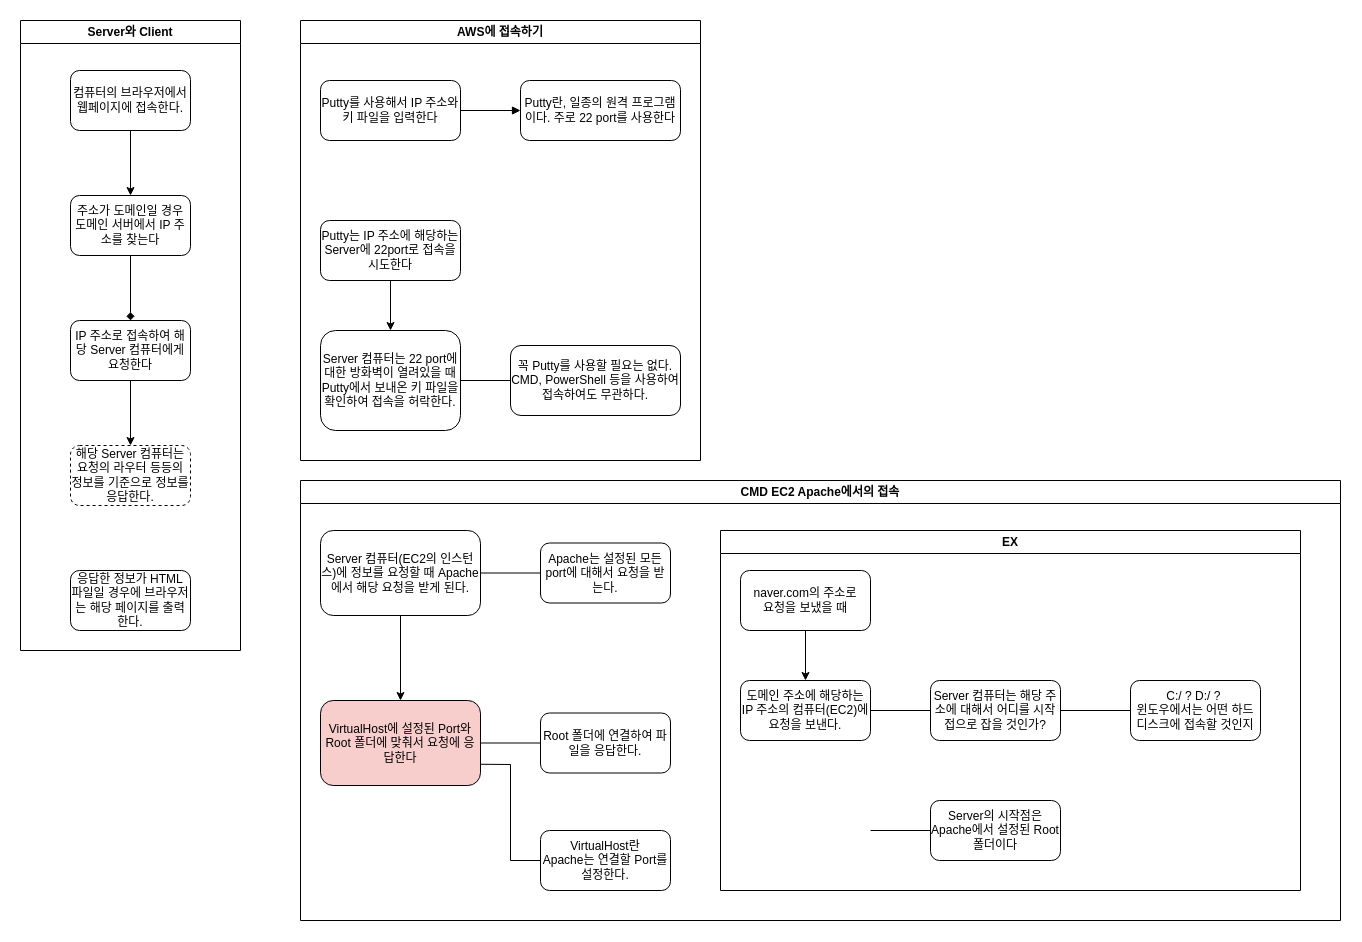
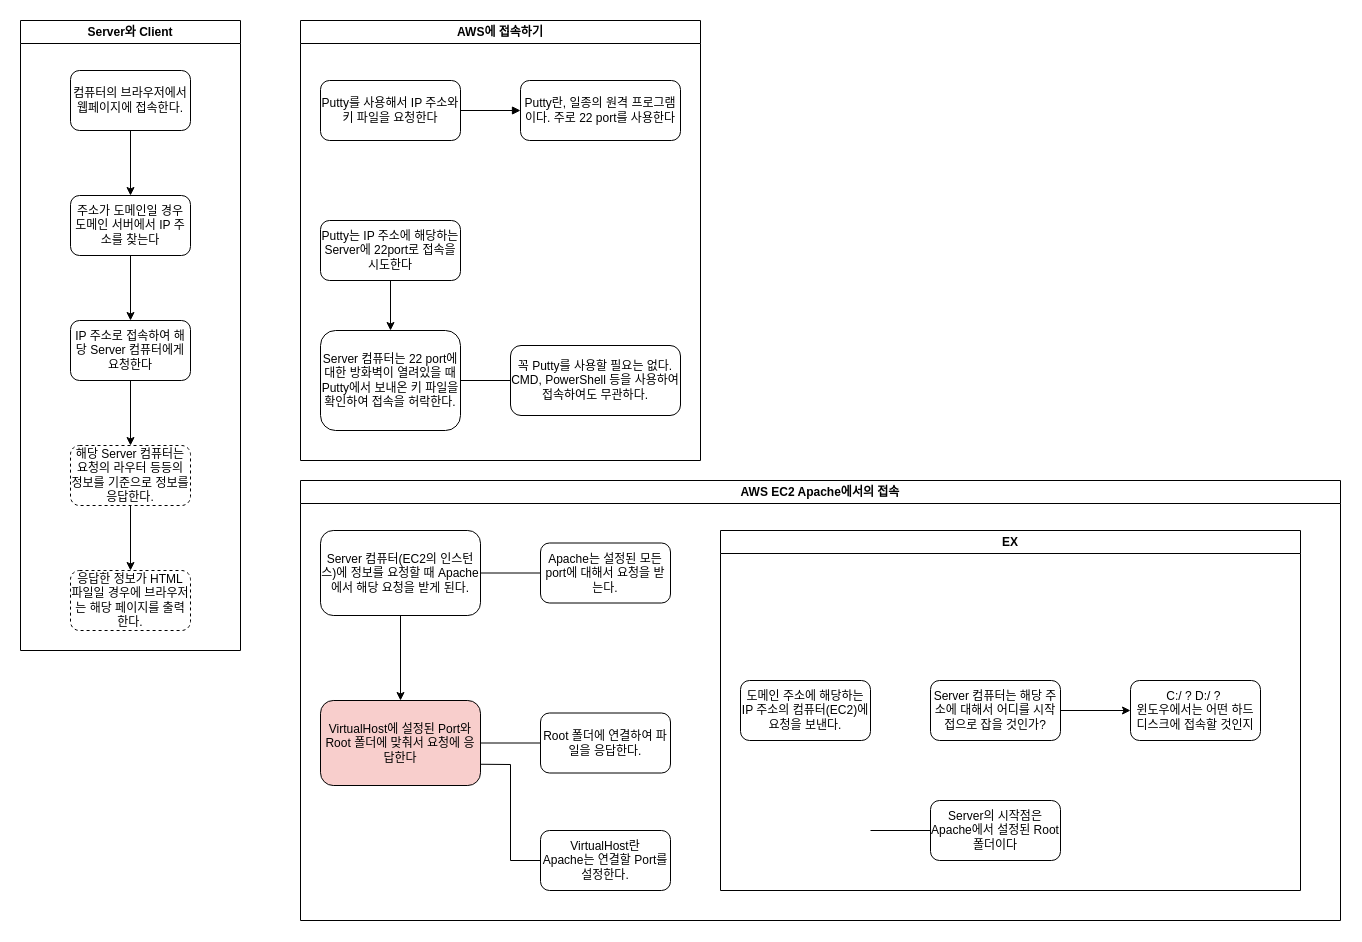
(391, 111) -> (391, 111)
(131, 312) -> (131, 312)
(821, 493) -> (821, 493)
none -> (131, 535)
(131, 601) -> (131, 601)
(806, 601) -> none
(806, 652) -> none
(901, 711) -> none
(1125, 711) -> (1122, 711)
